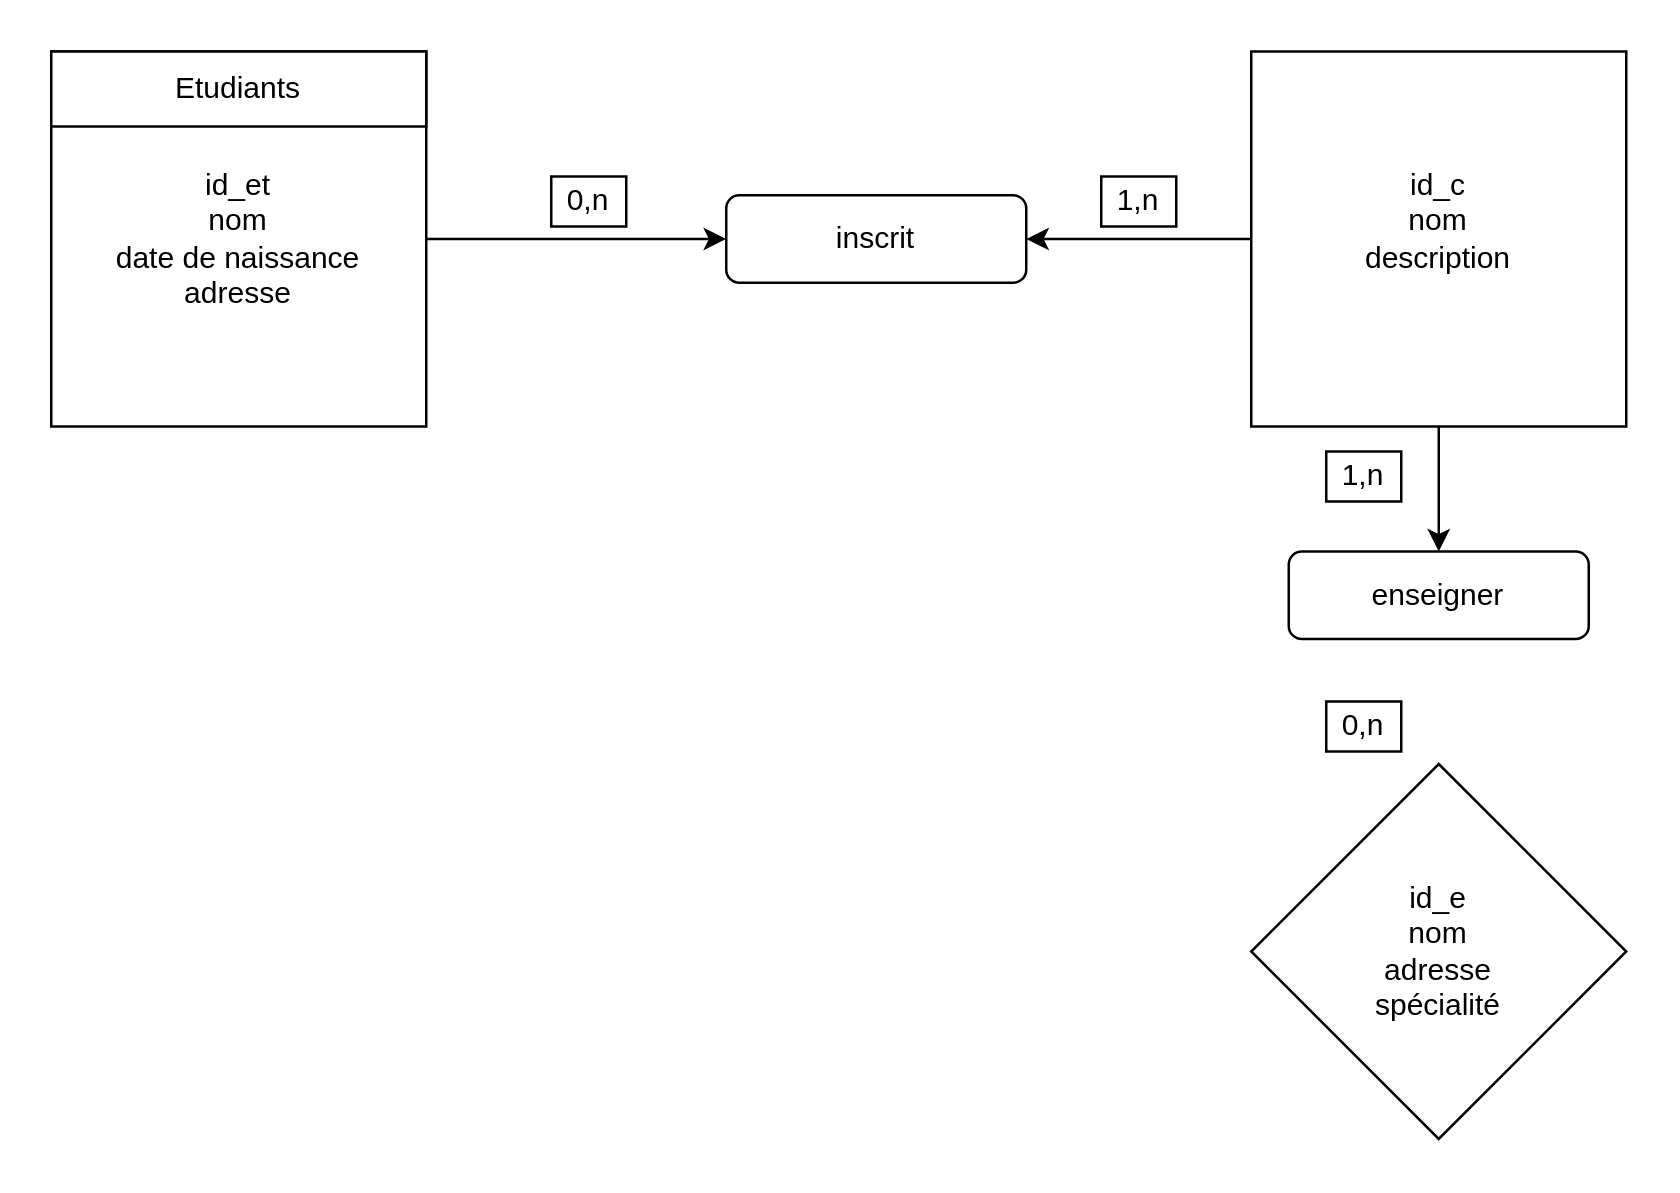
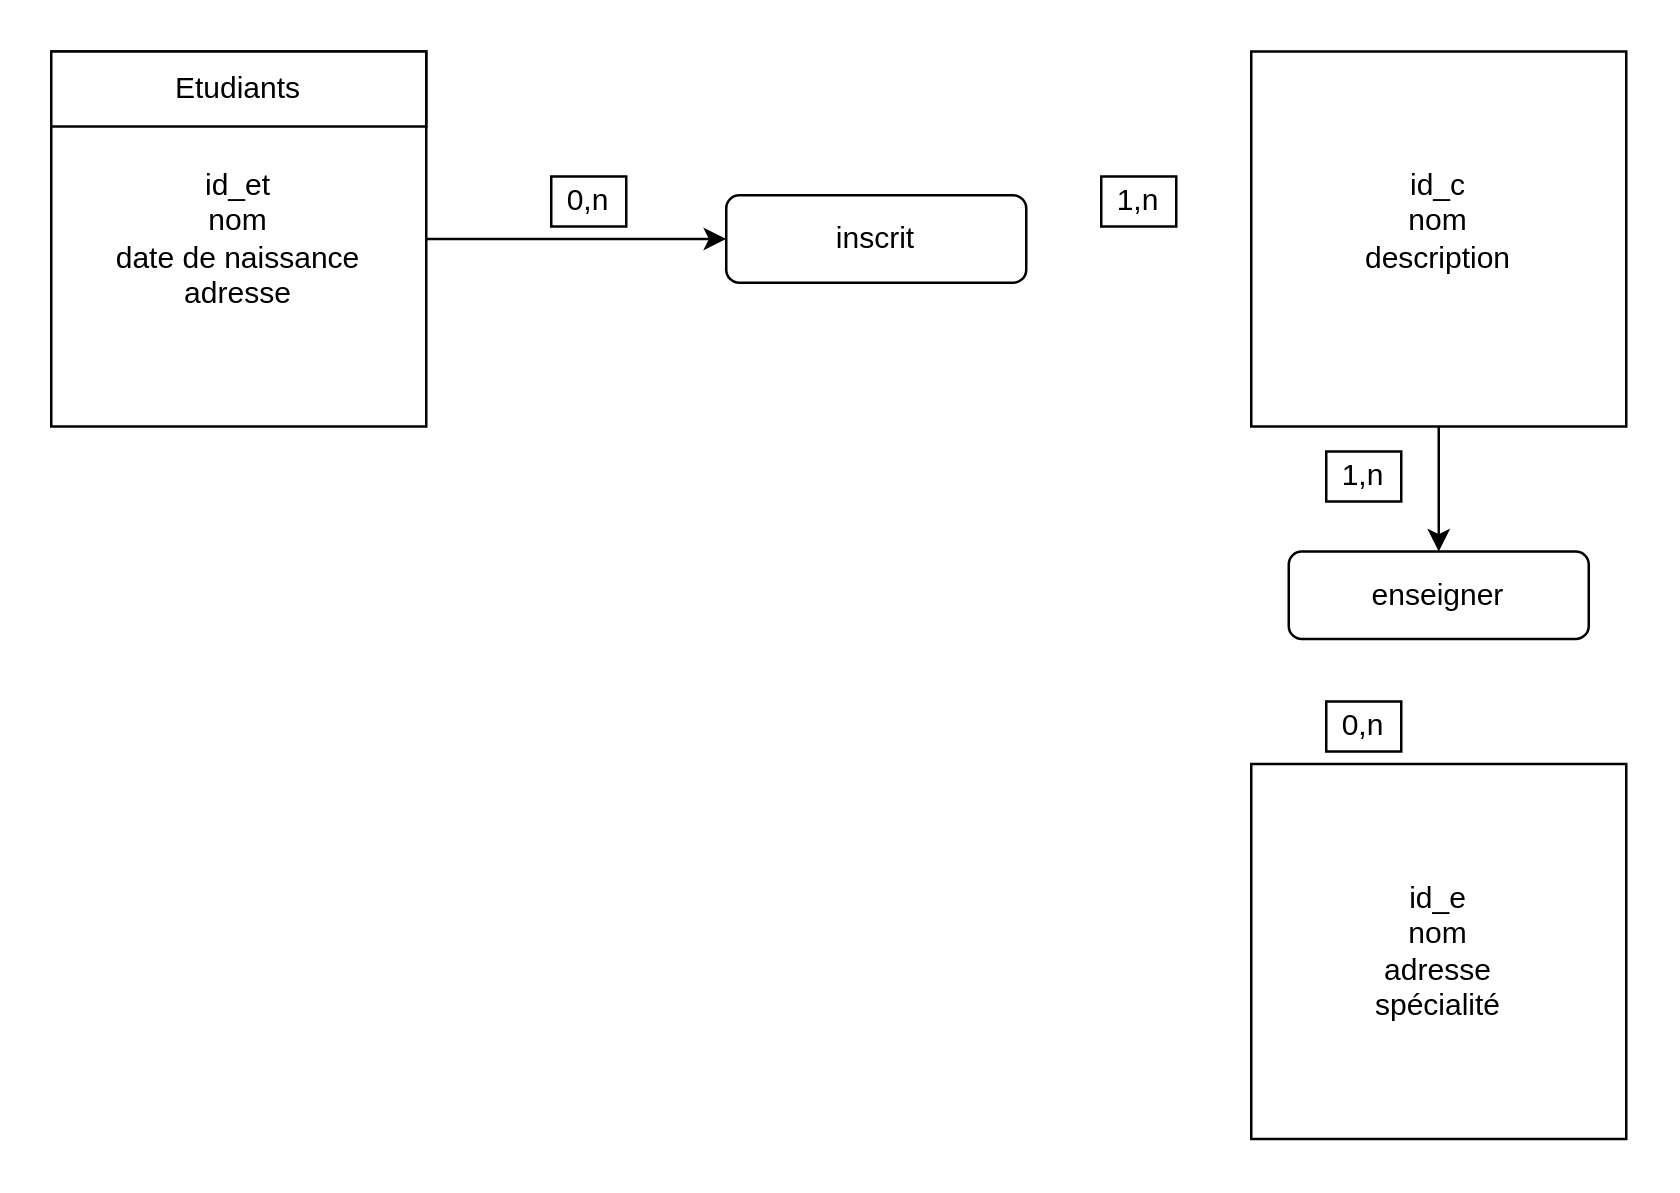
(1147, 239) -> none
(1439, 951) -> (1439, 951)
